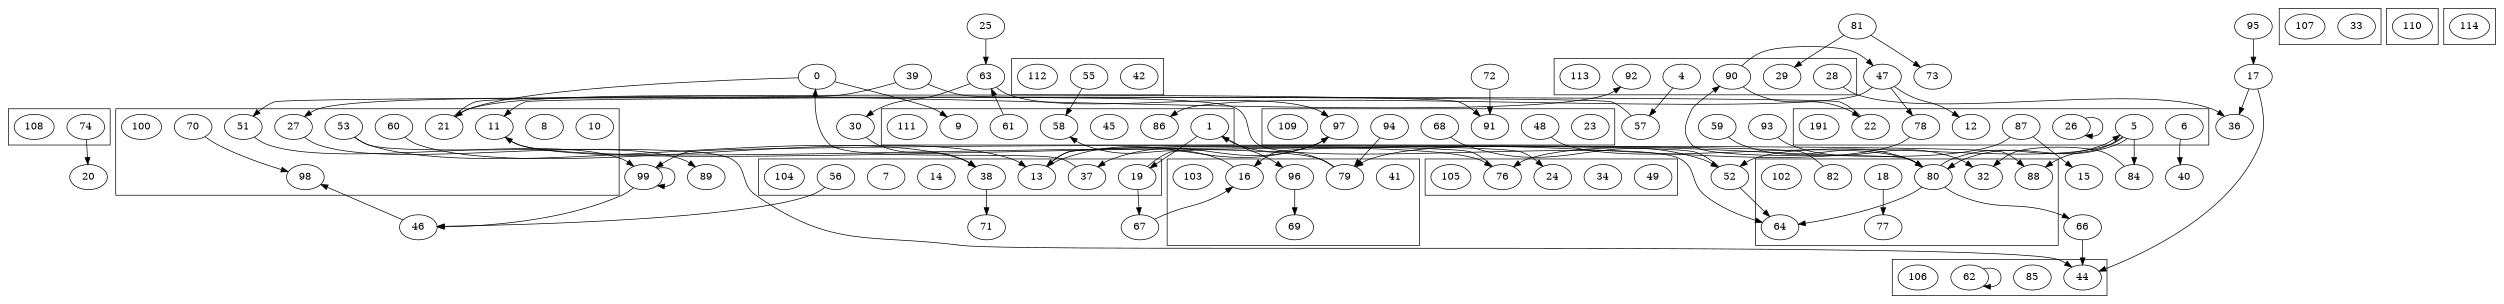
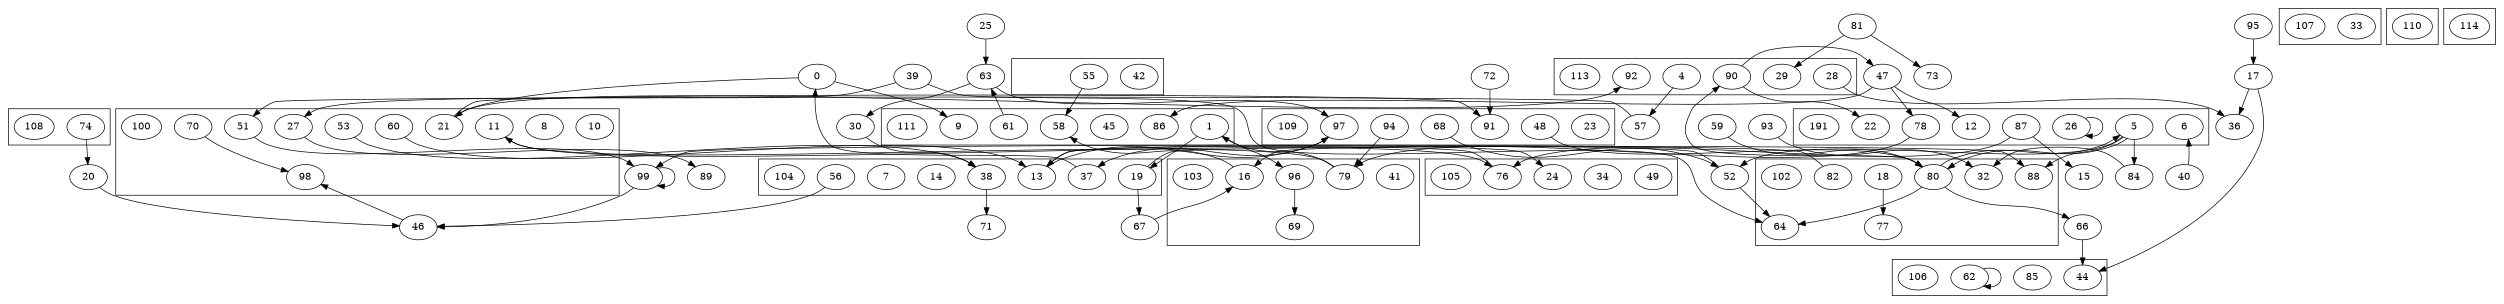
(1037, 77) -> none
(1186, 97) -> none
(2180, 149) -> (2189, 155)
none -> (244, 216)
(1151, 248) -> none
